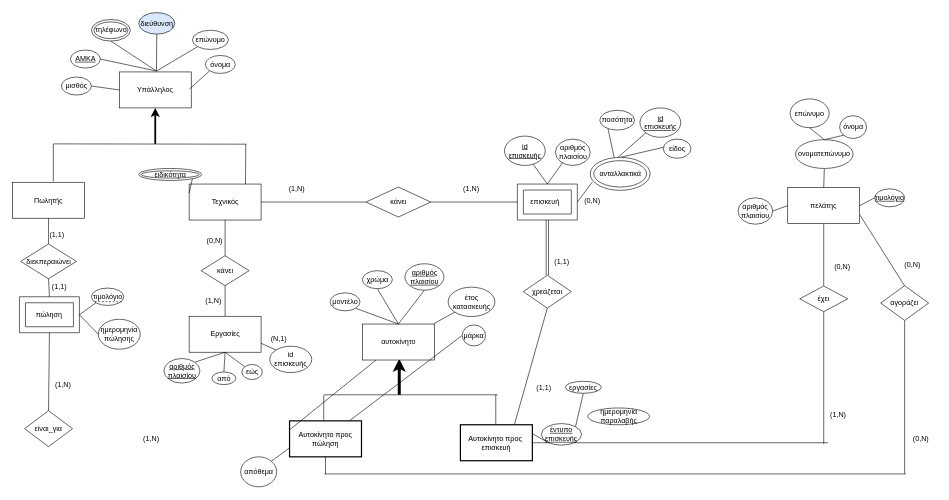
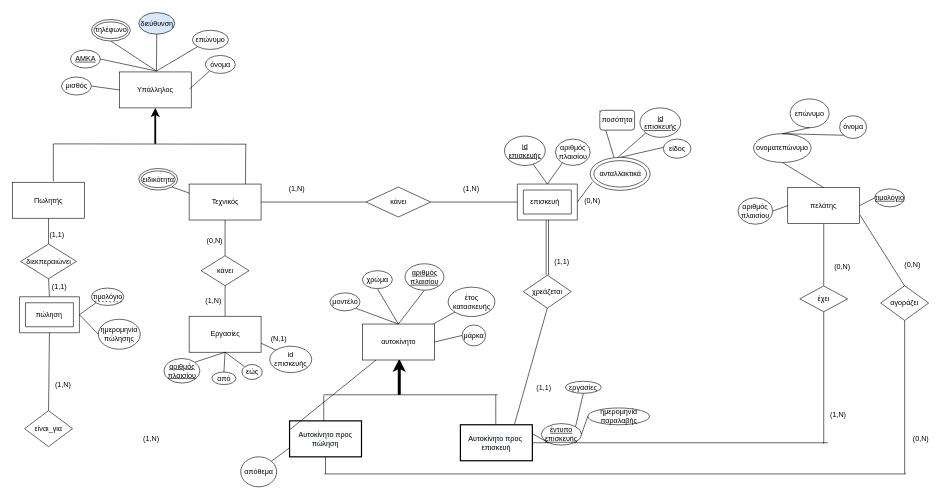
(617, 120) -> (617, 120)
(825, 154) -> (783, 148)
(170, 175) -> (158, 179)
(406, 378) -> (448, 339)
none -> (585, 425)
